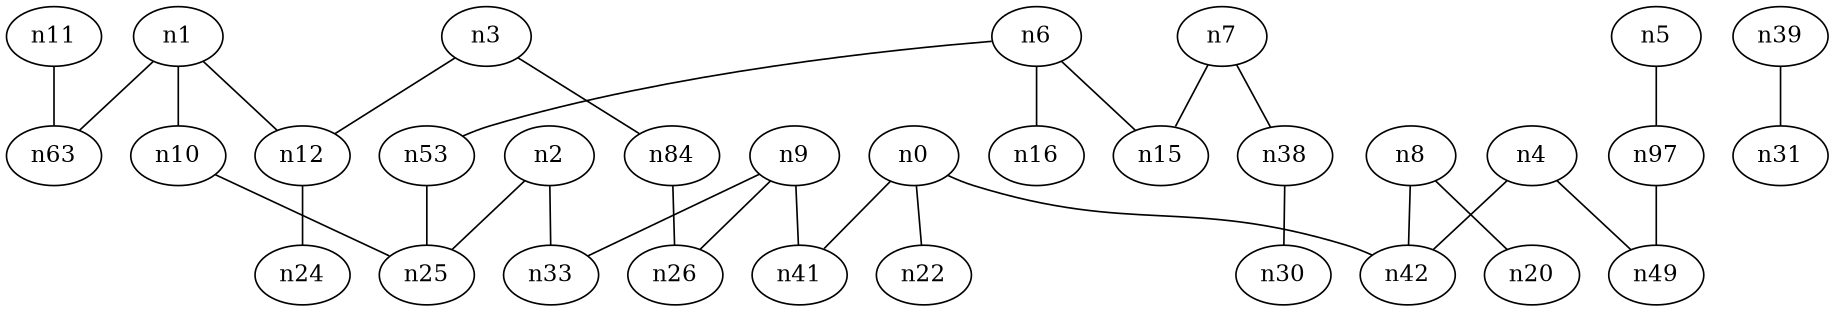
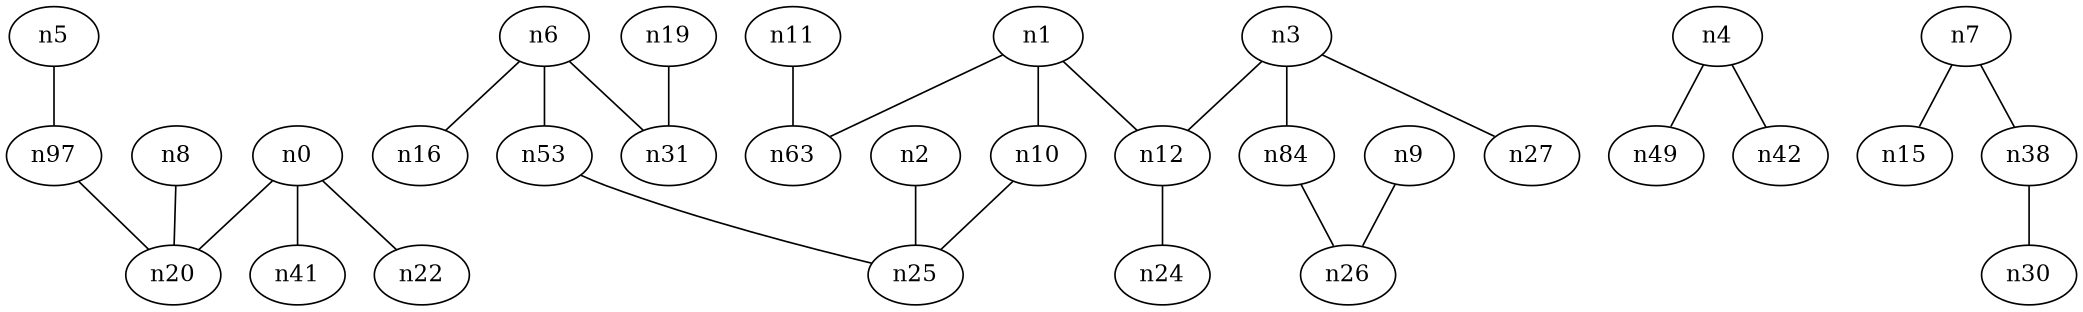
(1781, 36) -> (669, 36)
(1099, 96) -> (606, 96)
none -> (1532, 156)
(797, 216) -> none
(1160, 216) -> (236, 215)
(1409, 216) -> none
(1656, 216) -> (114, 215)
(551, 275) -> none
